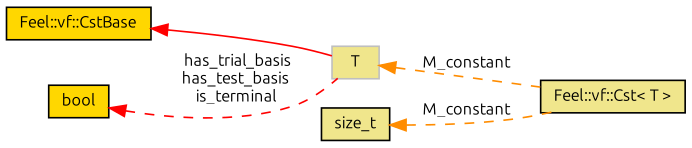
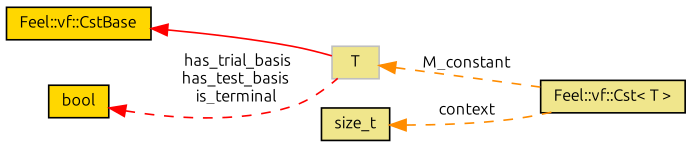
(465, 110) -> (465, 110)
